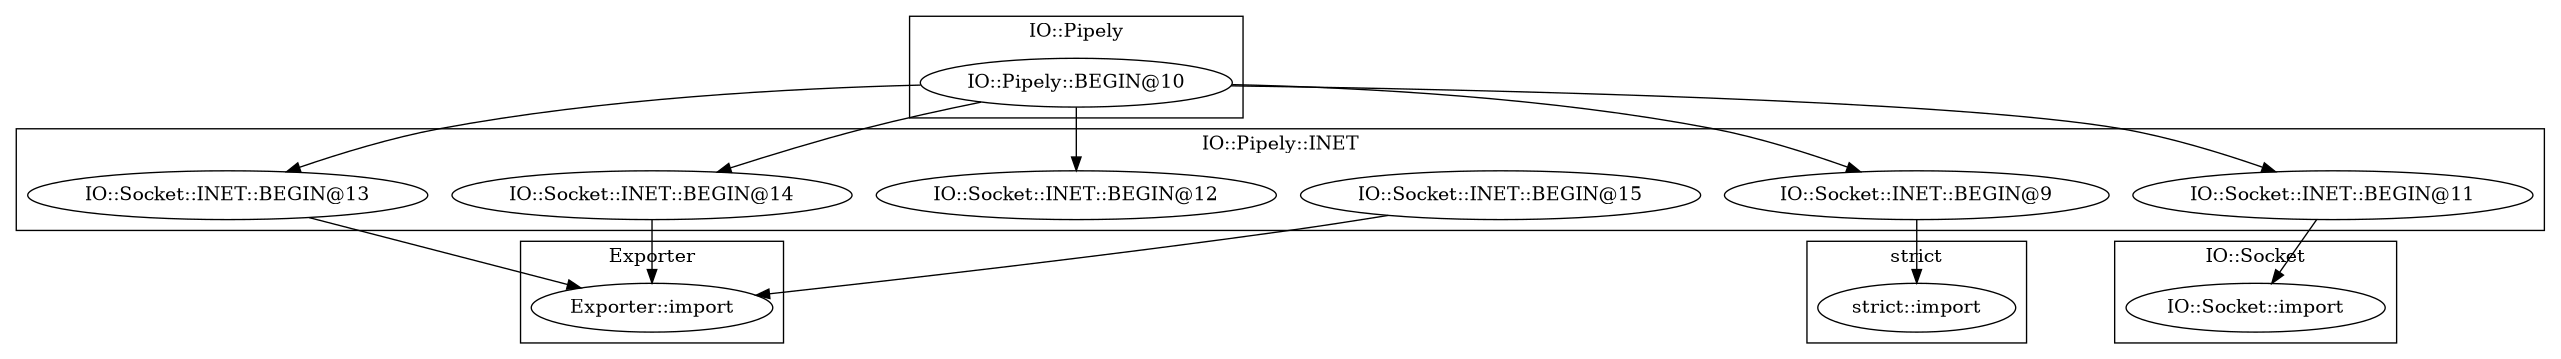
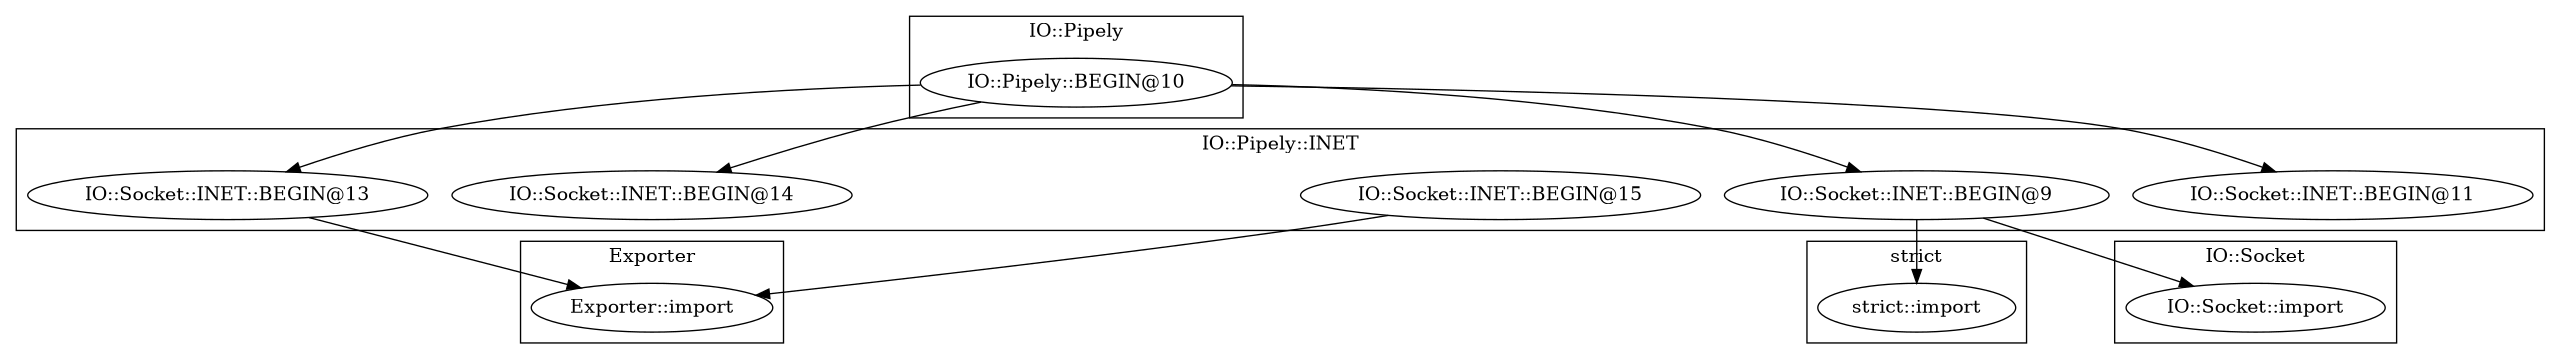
(1076, 195) -> none
(652, 250) -> none
(2295, 250) -> (2082, 250)
